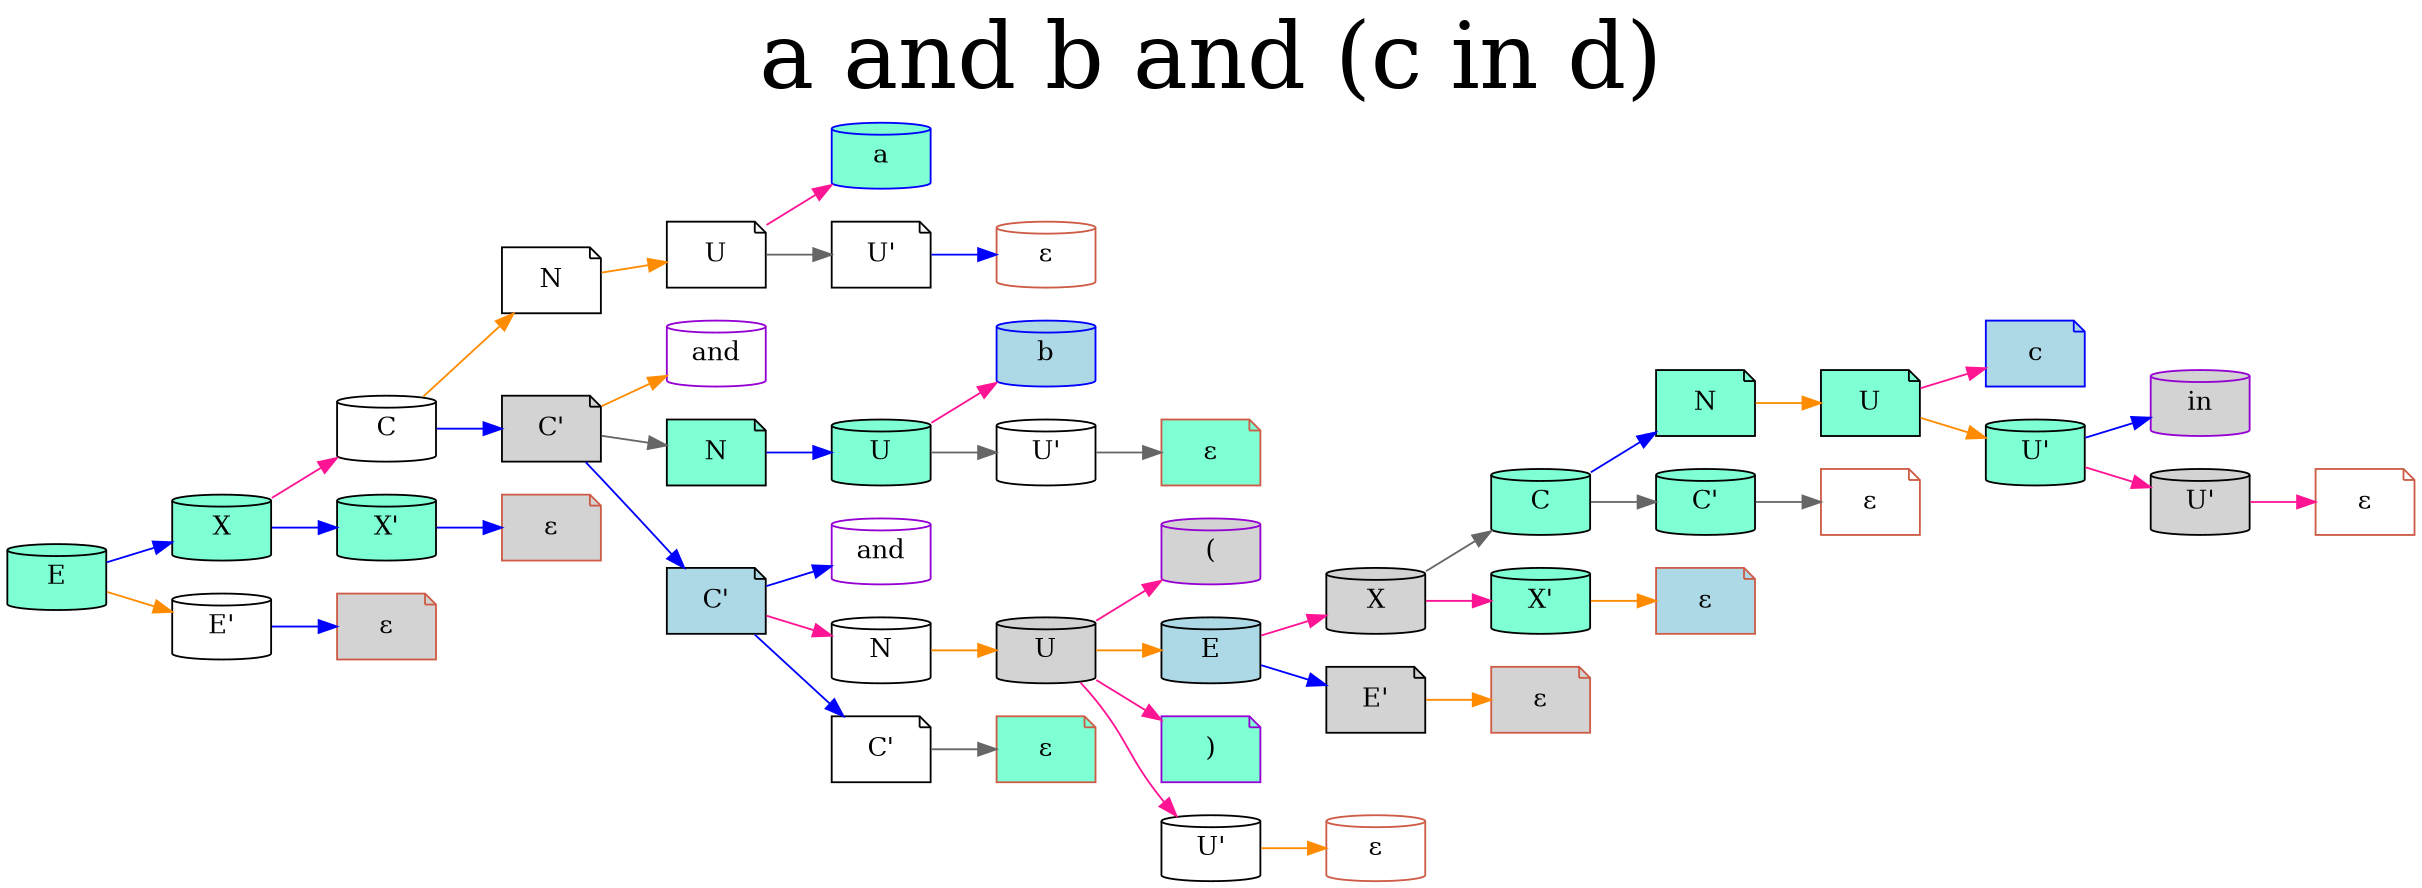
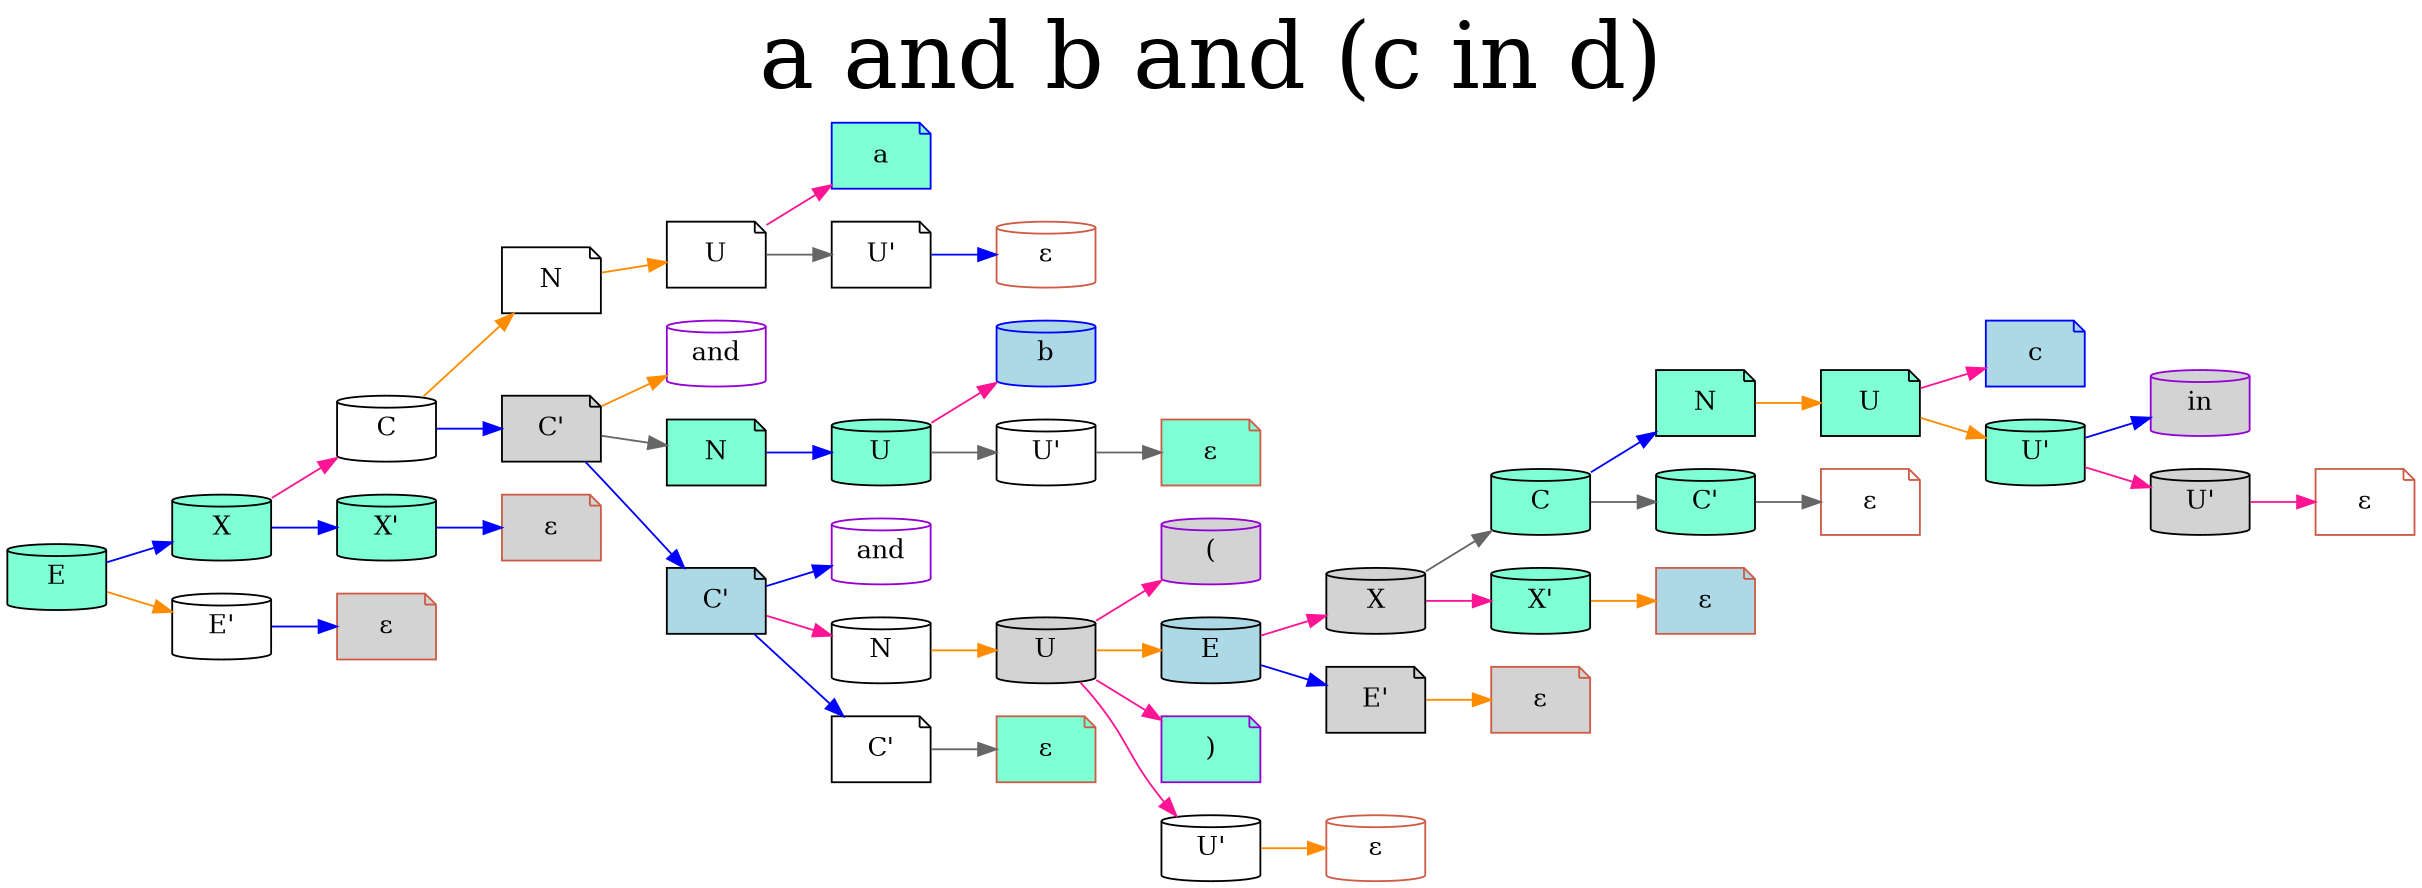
(881, 156) -> (881, 156)
